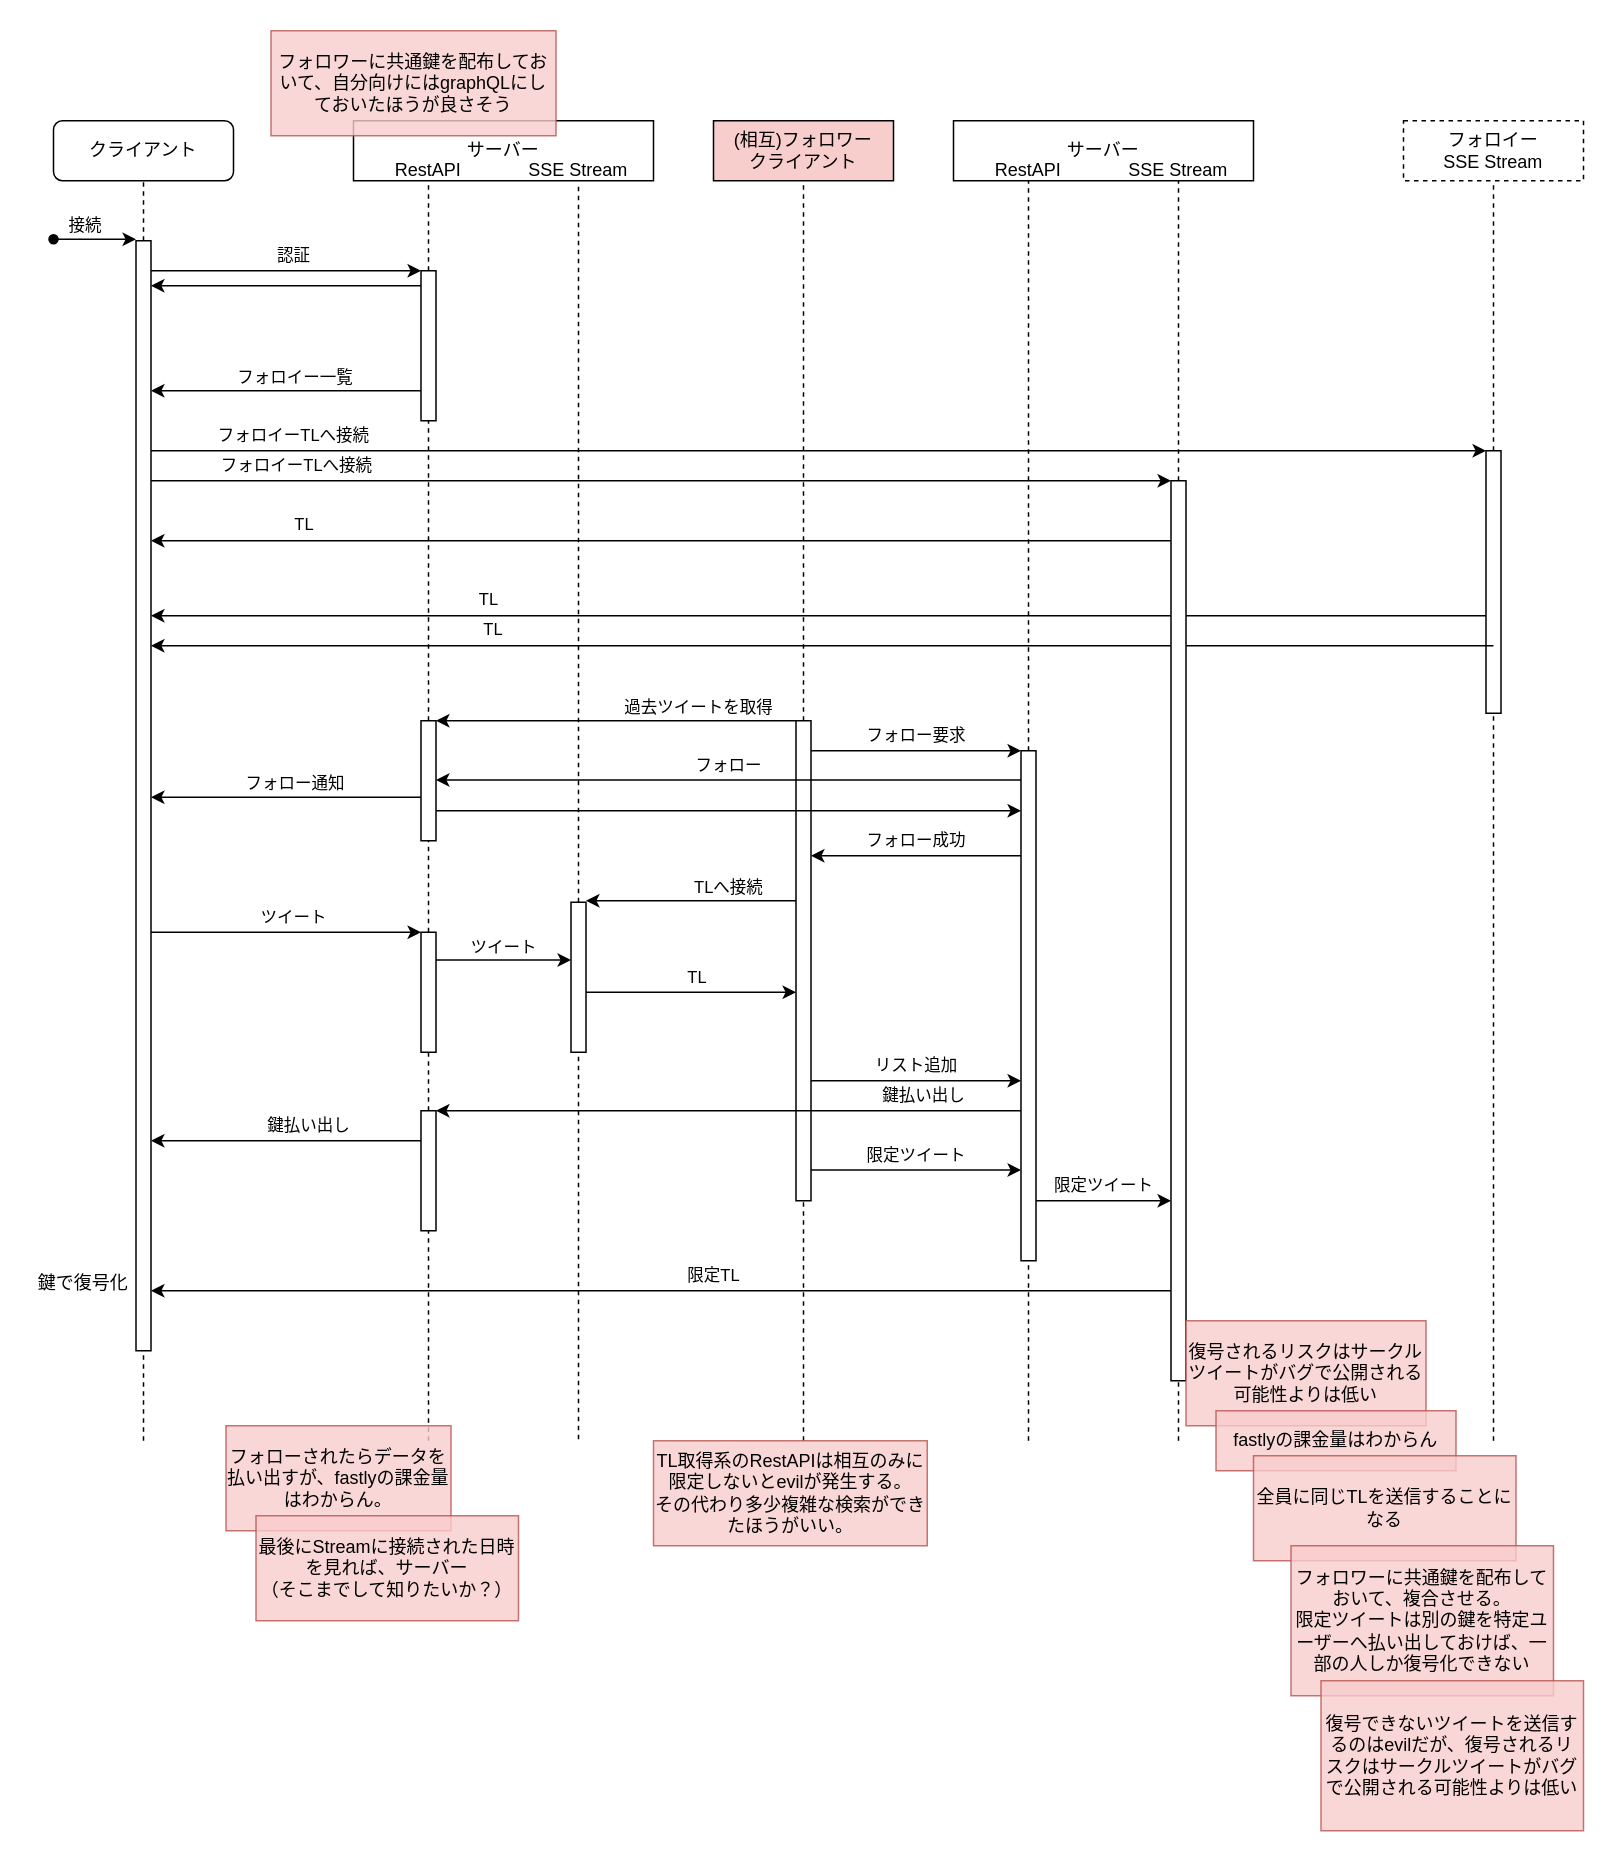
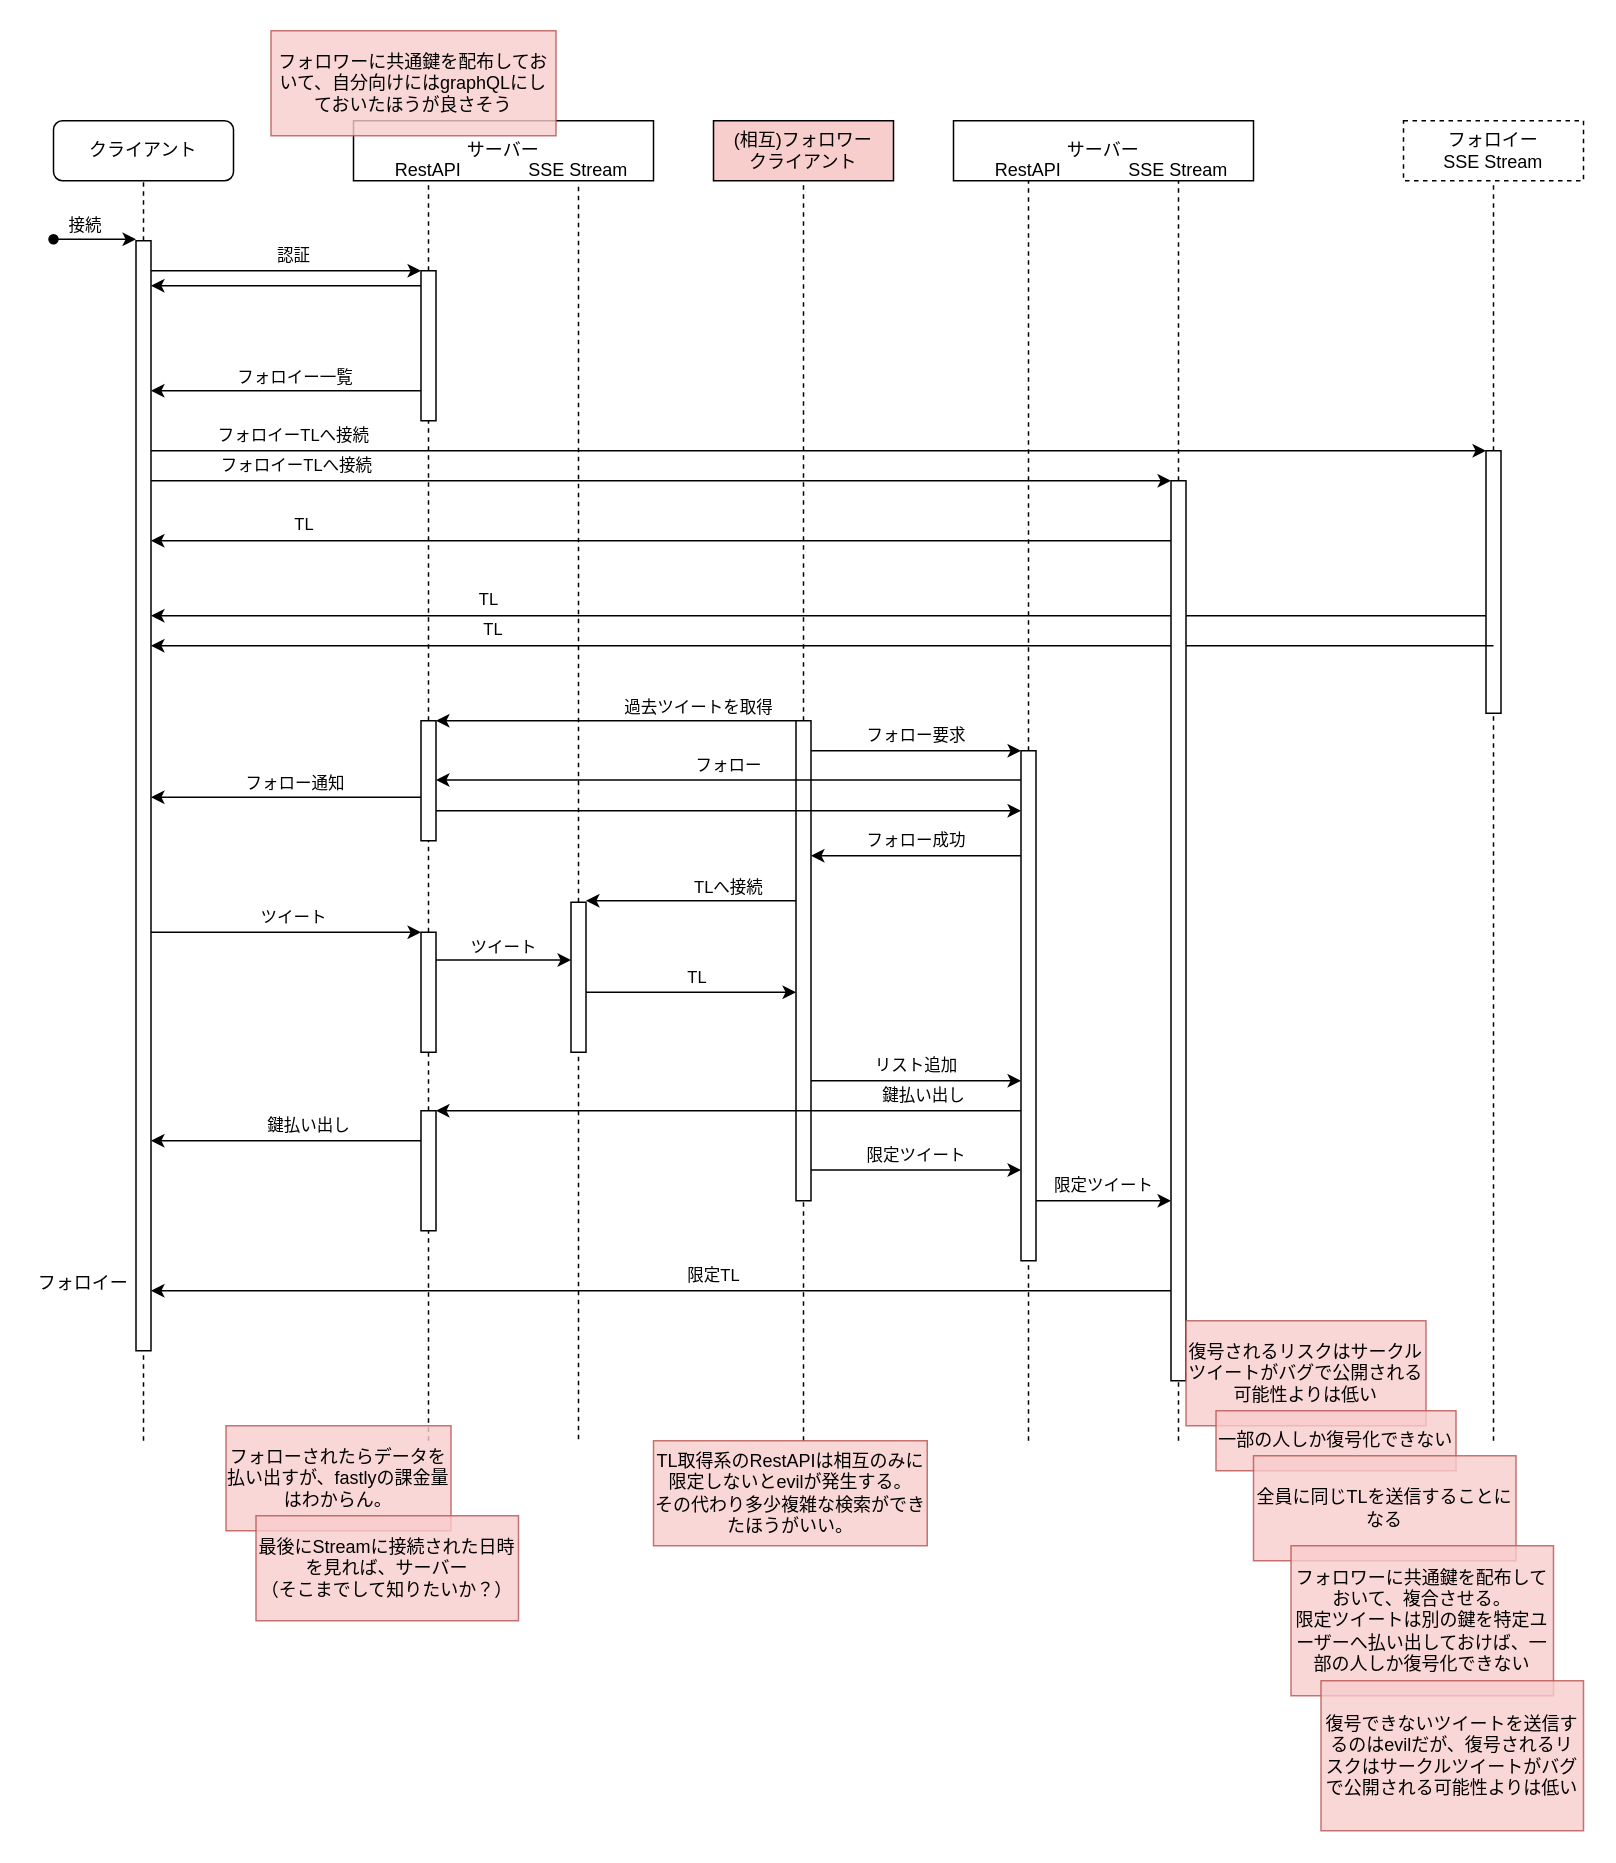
(83, 1283) -> (83, 1283)
(1336, 1441) -> (1336, 1441)
